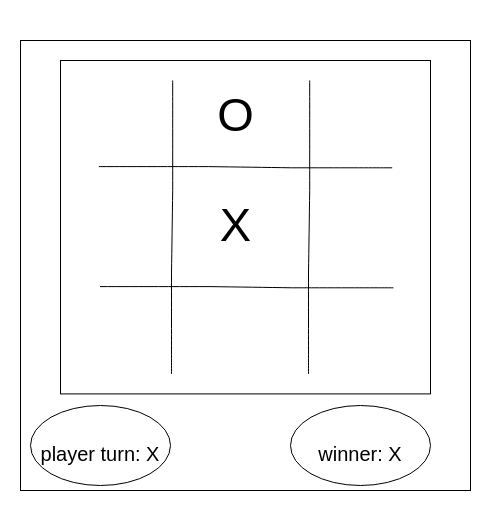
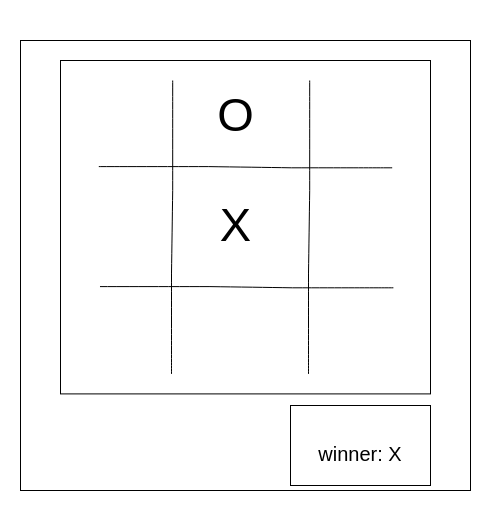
(101, 446) -> none
(361, 446) -> (361, 446)
